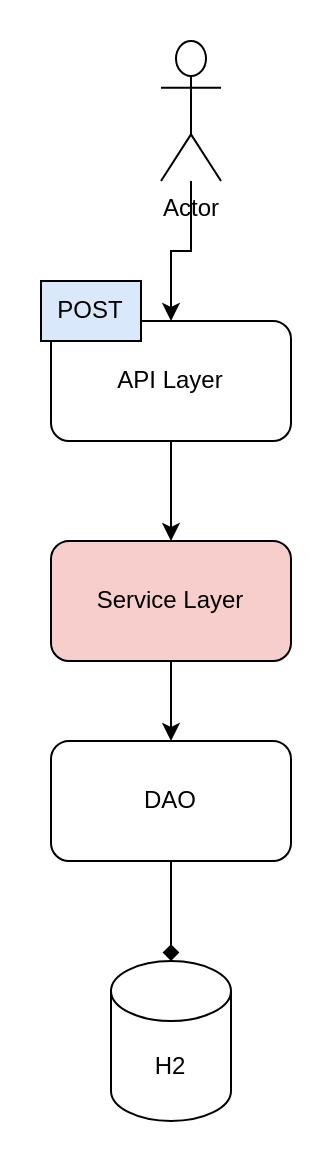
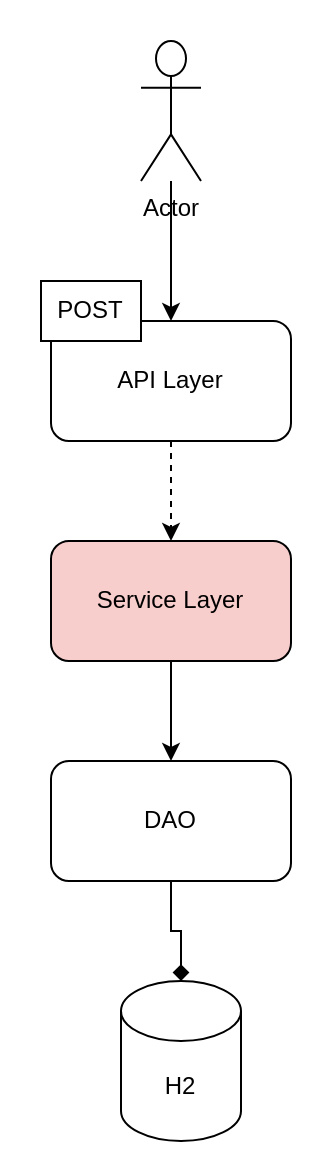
(191, 111) -> (171, 111)
(91, 311) -> (91, 311)
(171, 485) -> (171, 485)
(171, 801) -> (171, 821)
(171, 1041) -> (181, 1061)
